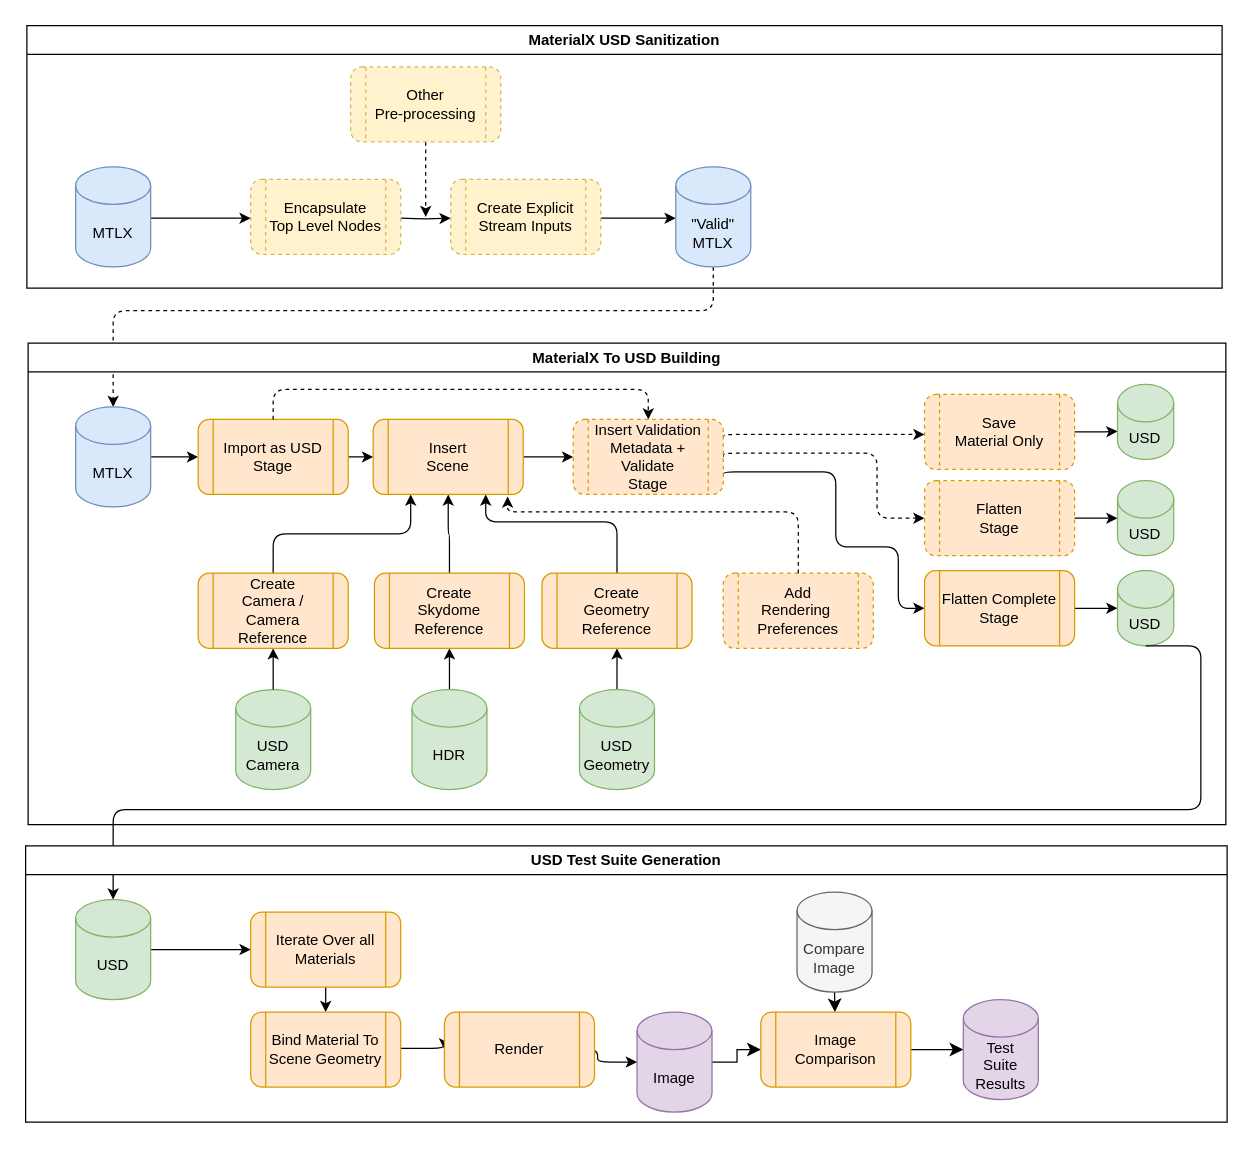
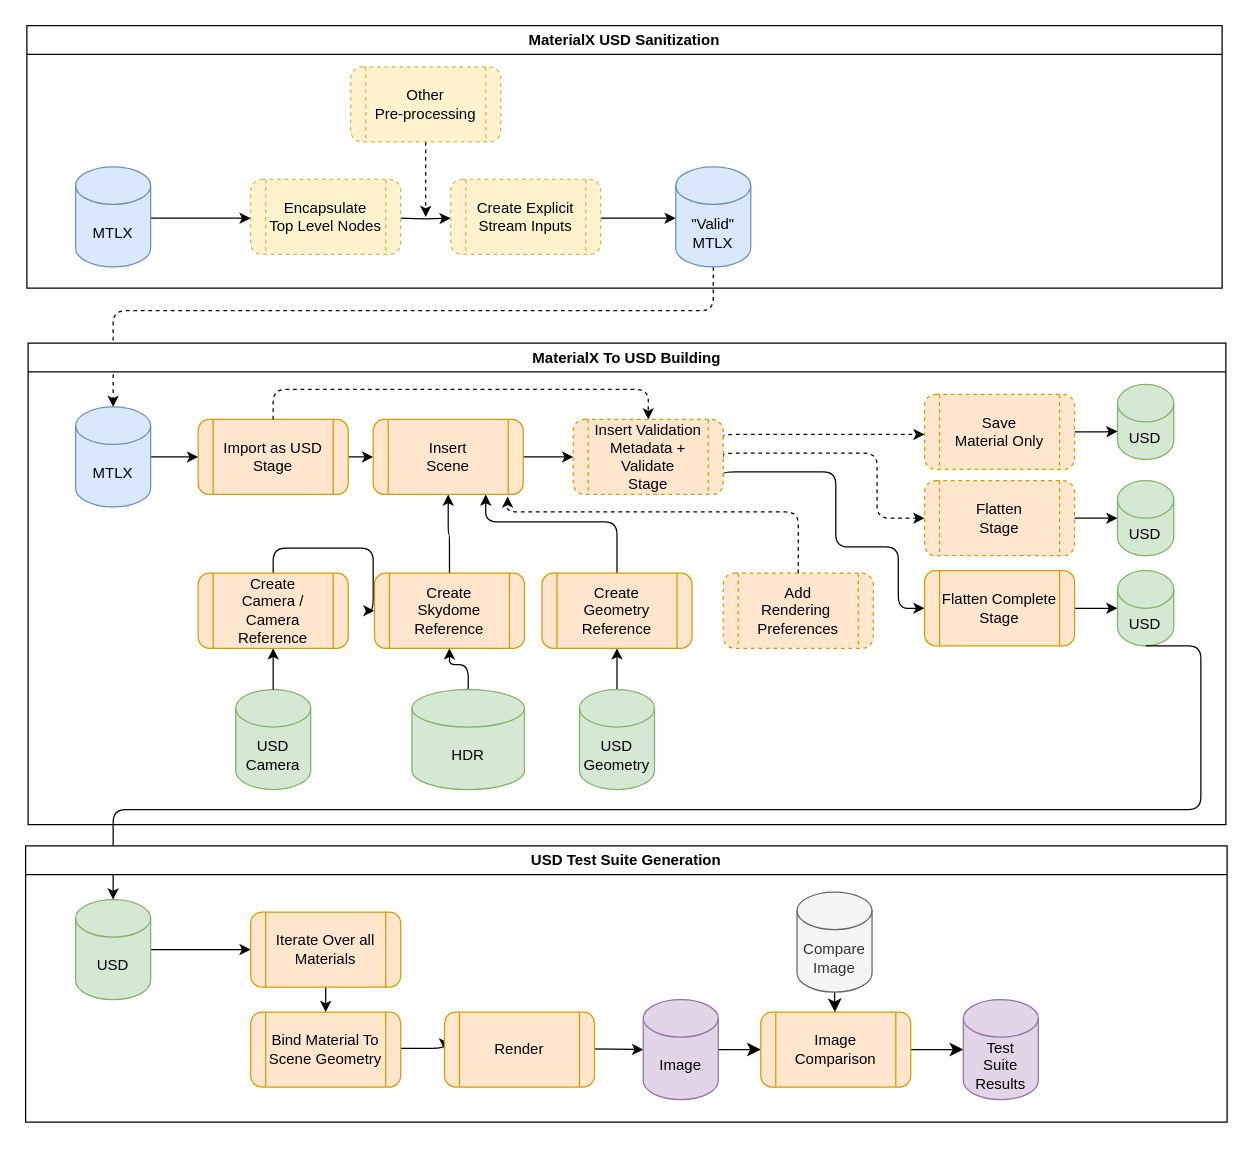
(346, 534) -> (351, 548)
(449, 739) -> (468, 739)
(674, 1062) -> (681, 1049)
